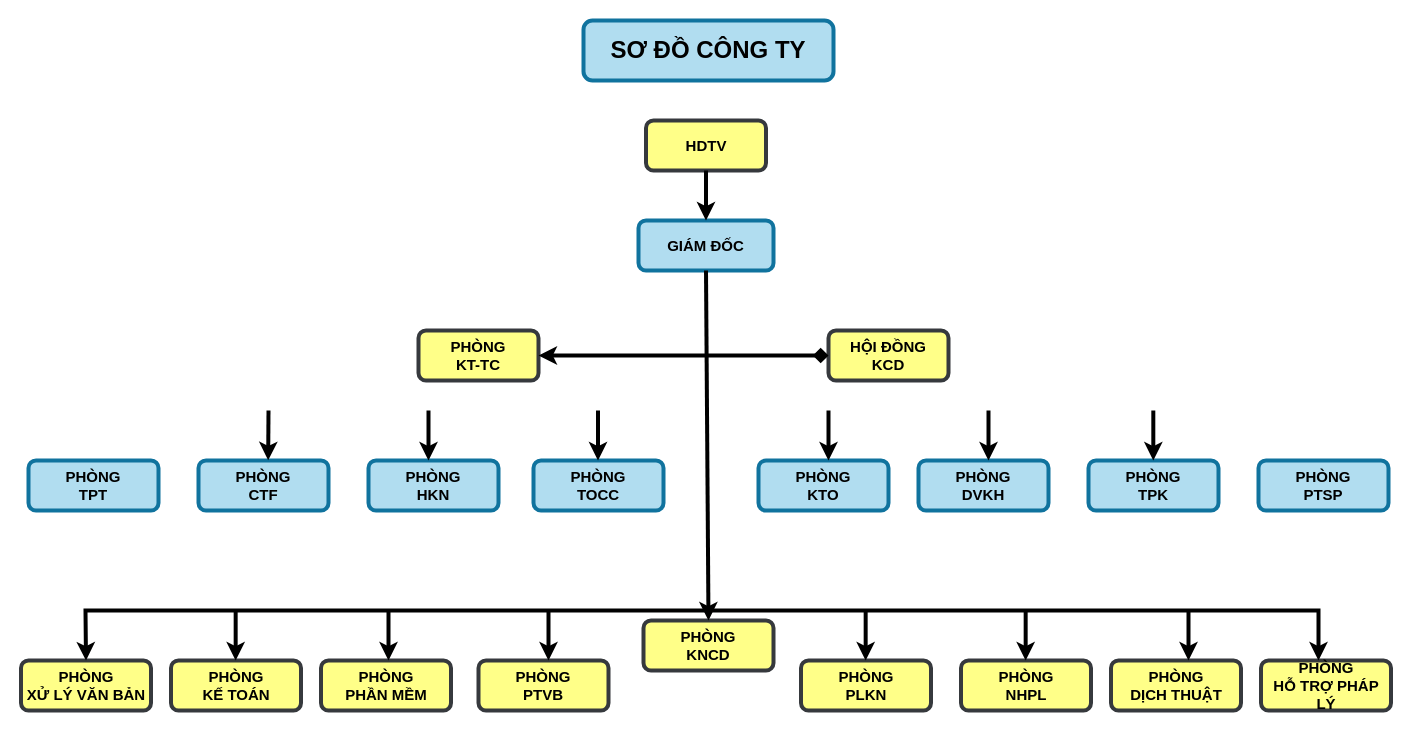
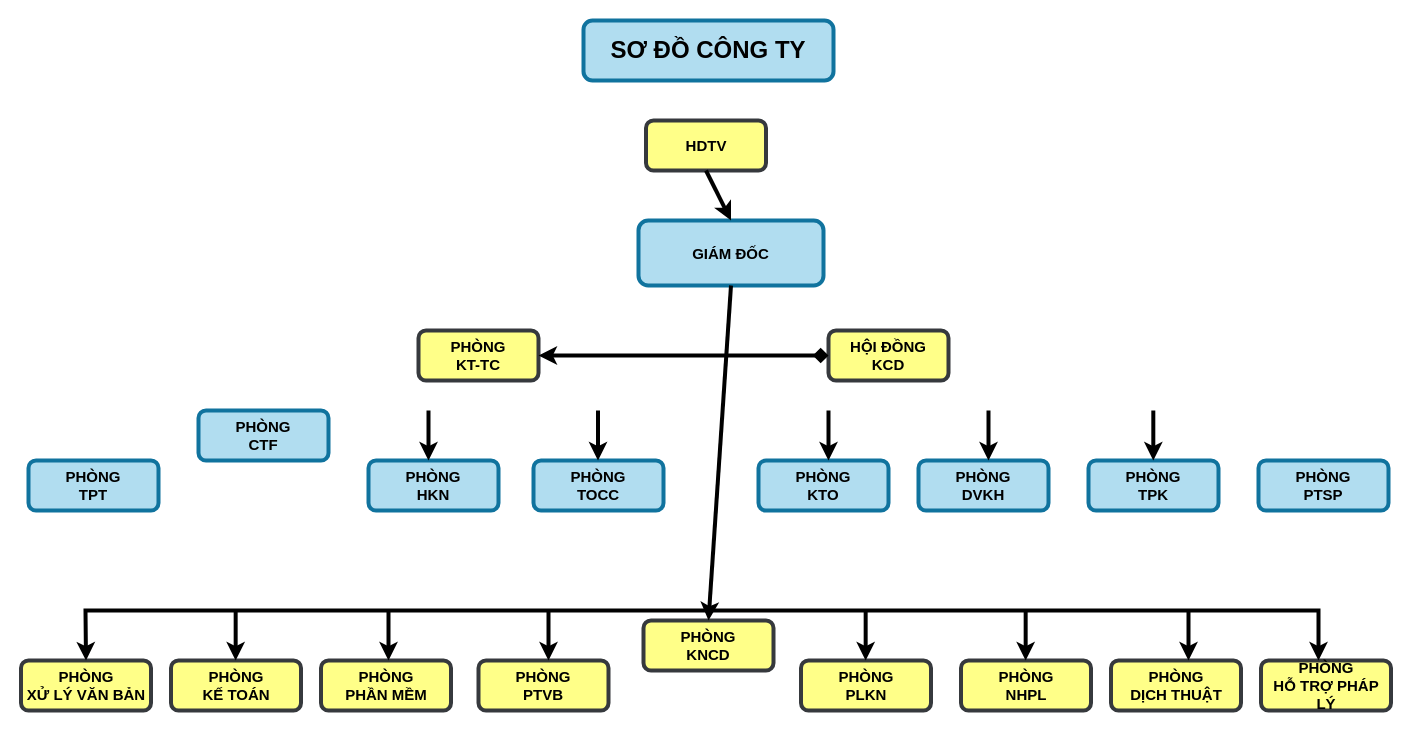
(706, 246) -> (731, 253)
(264, 486) -> (264, 436)
